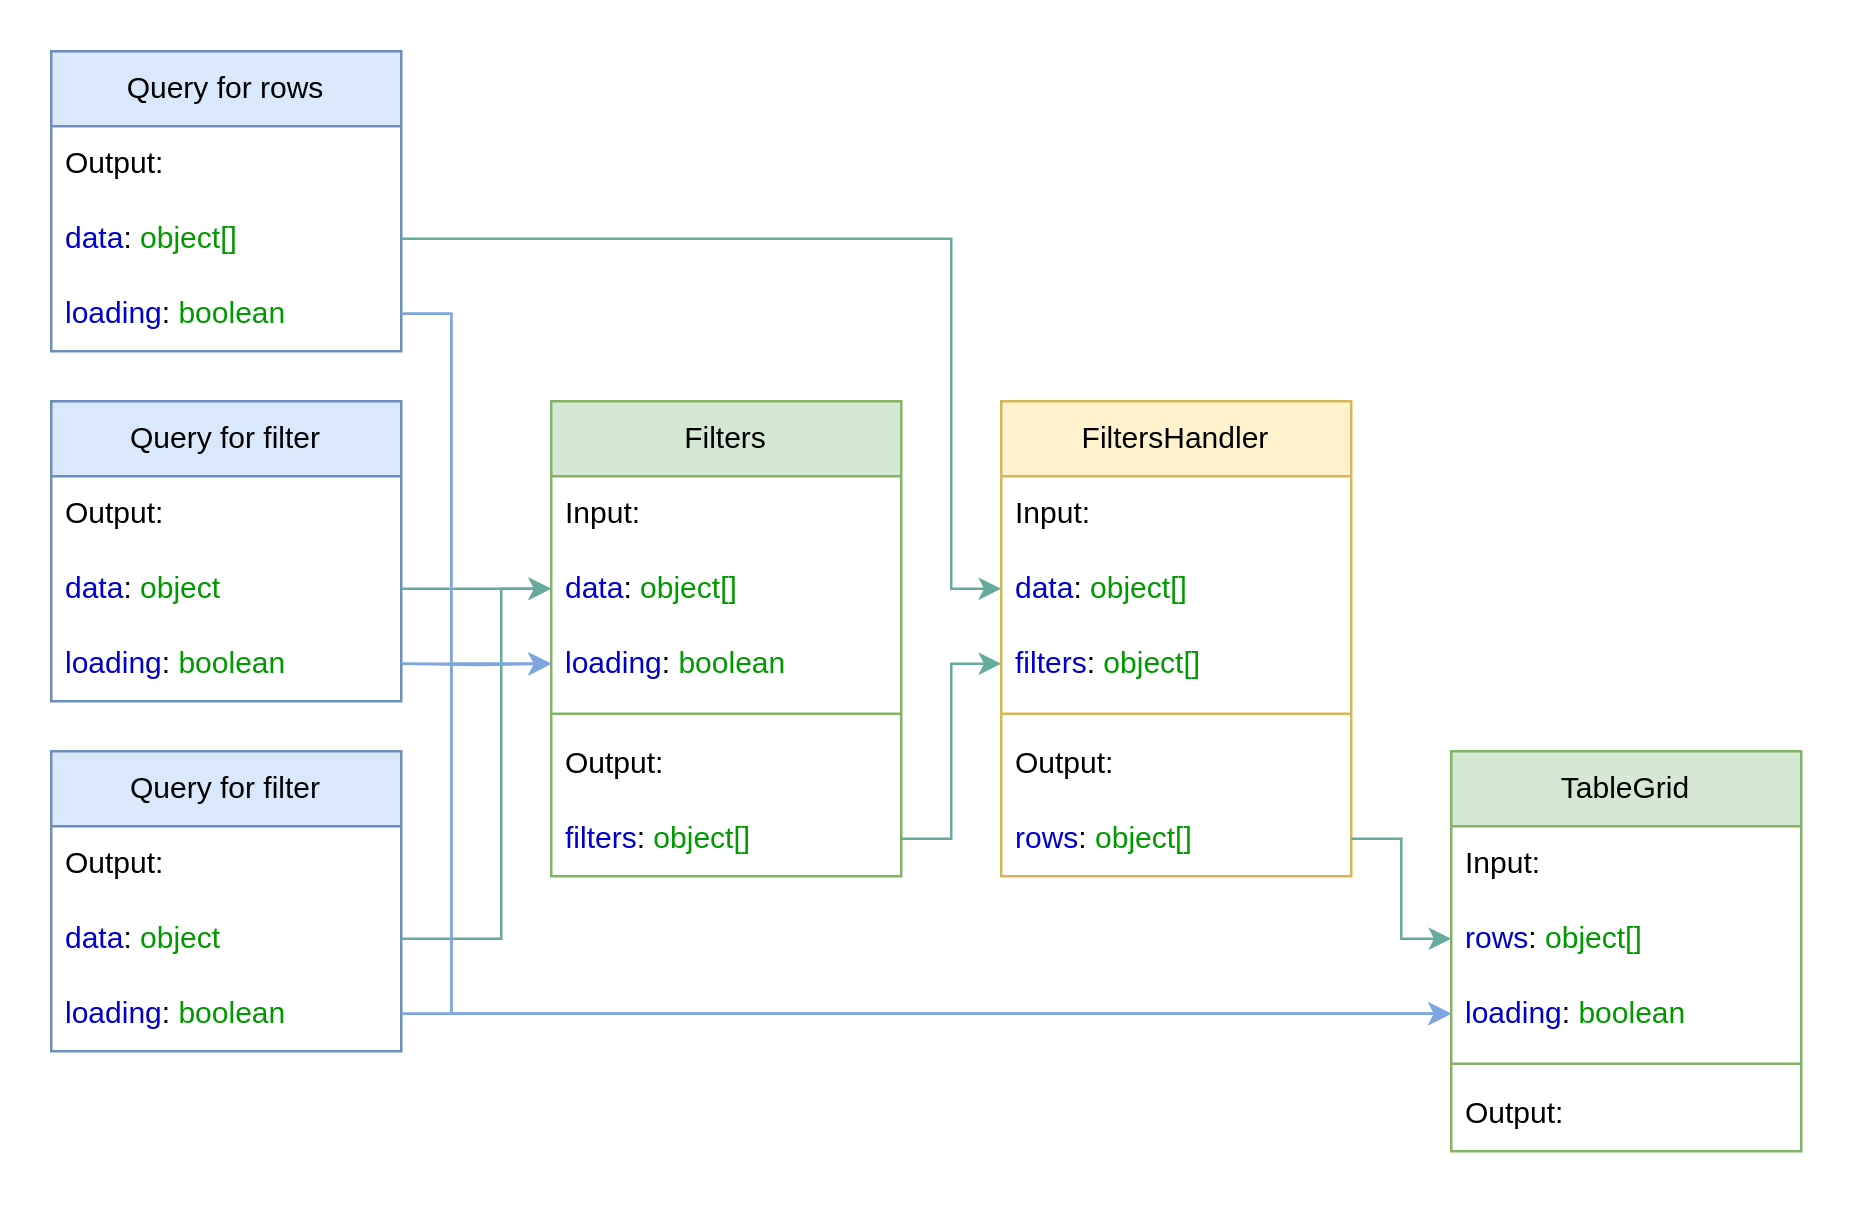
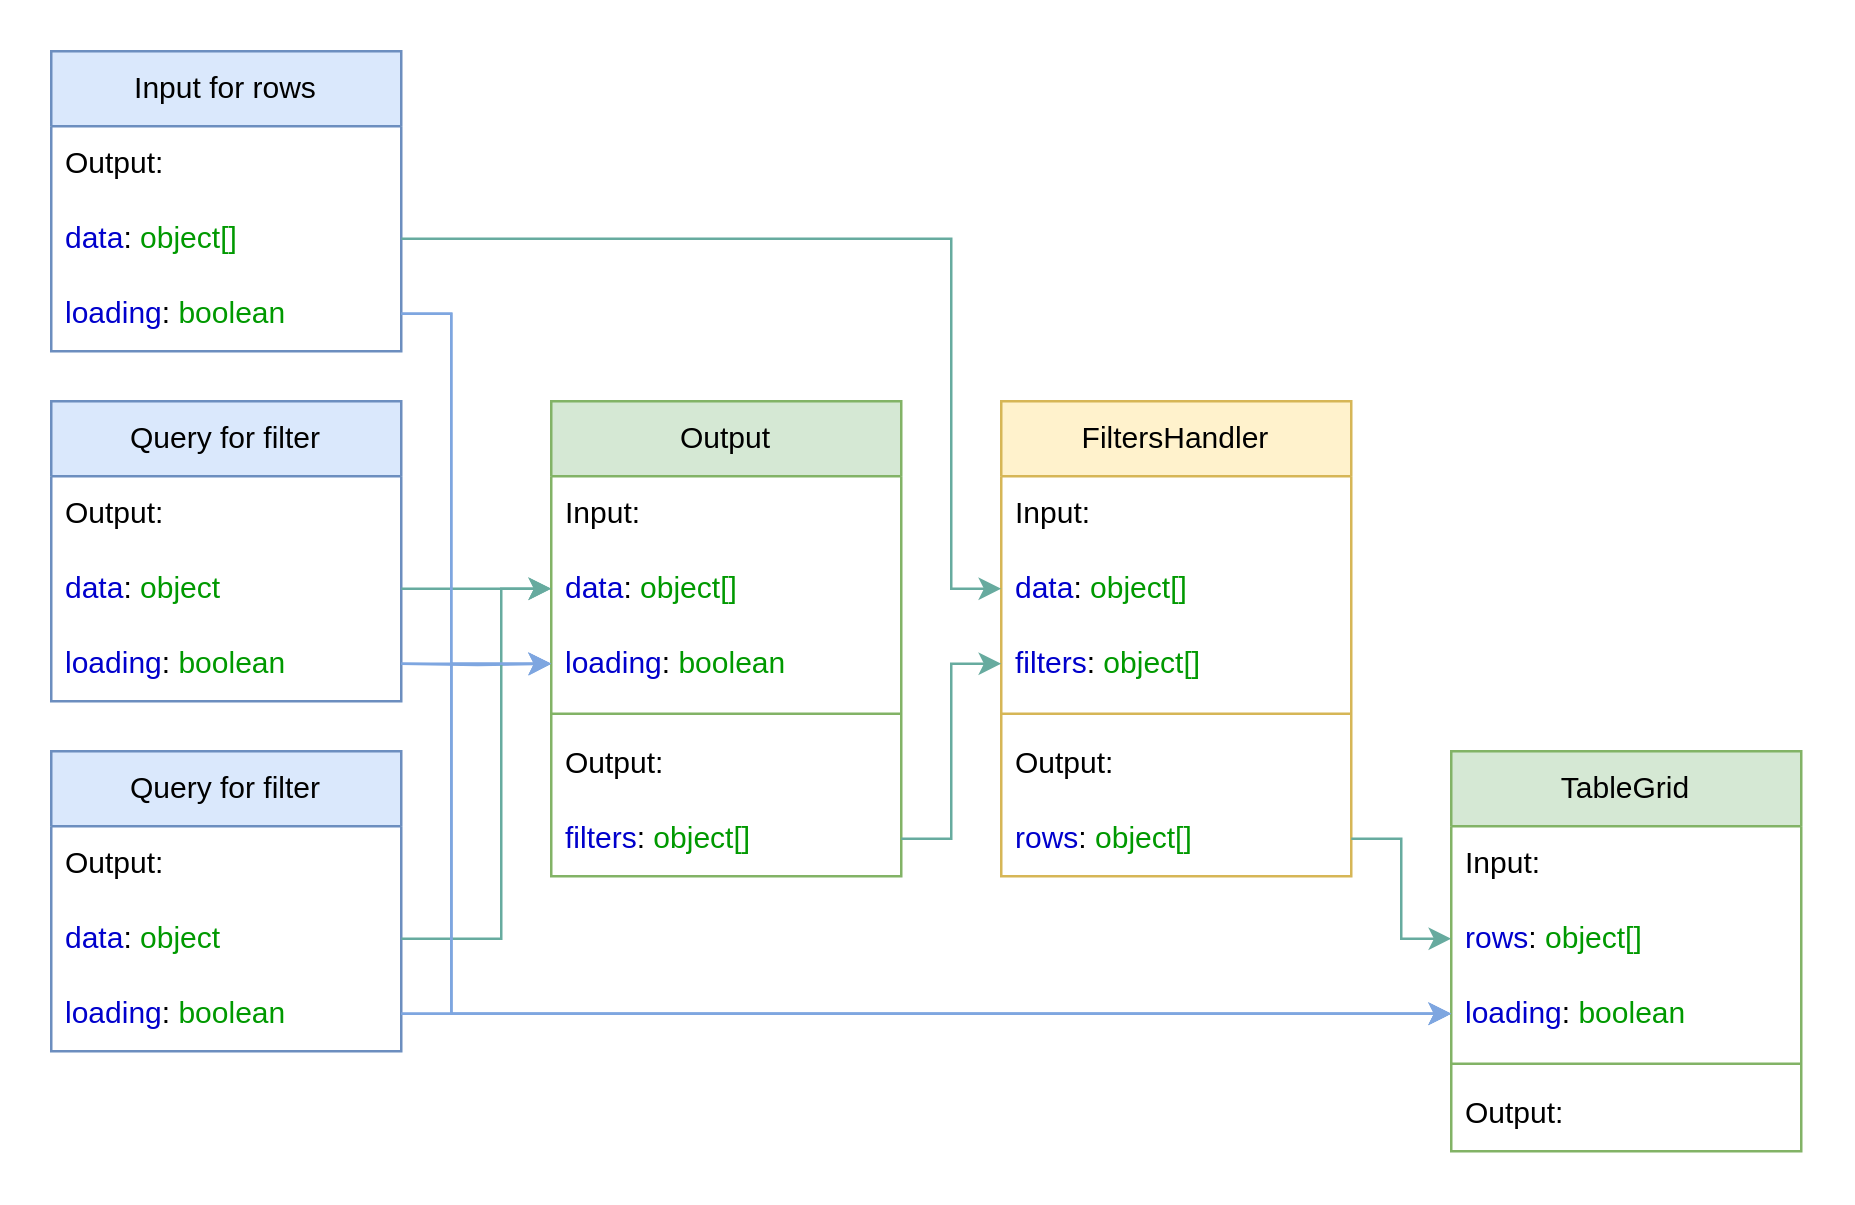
(226, 89) -> (226, 89)
(726, 439) -> (726, 439)
